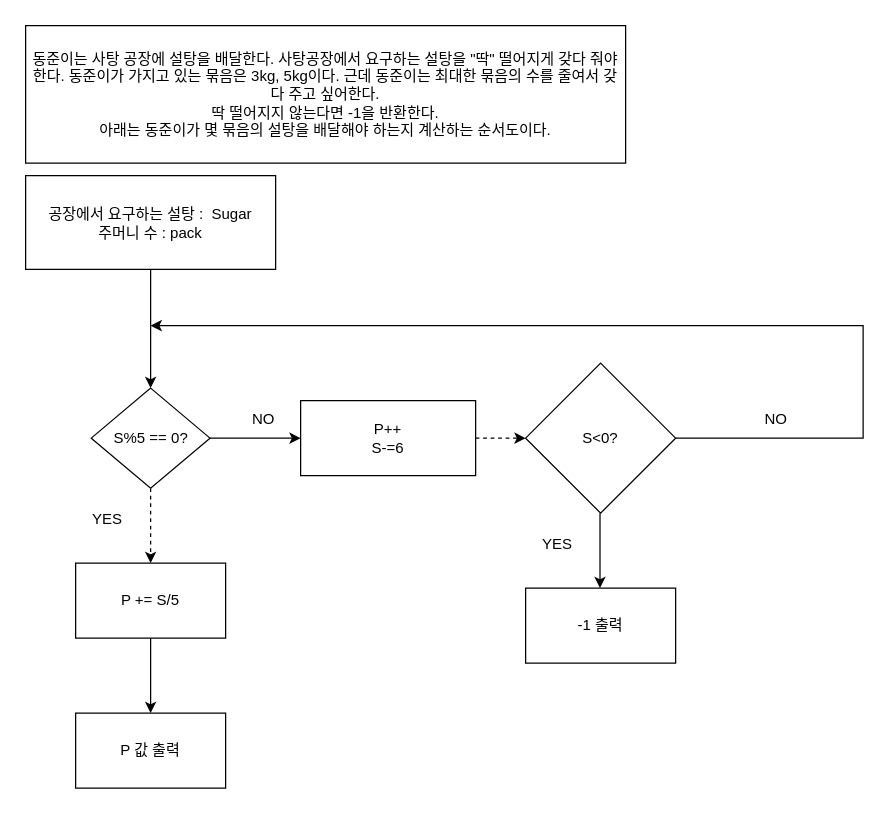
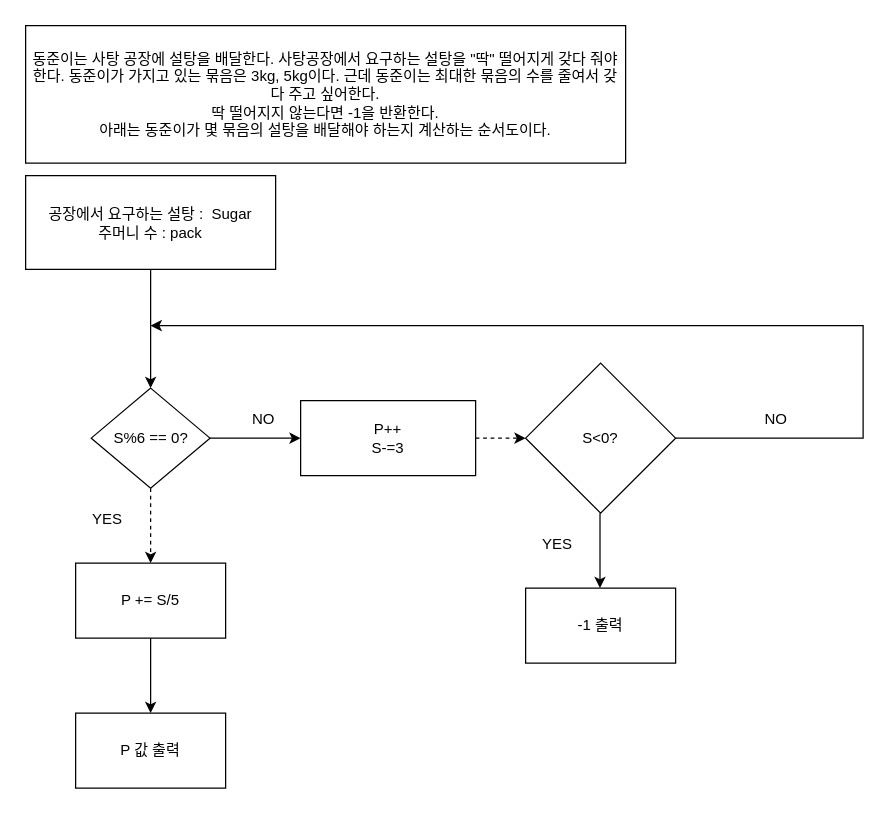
(151, 438) -> (151, 438)
(388, 438) -> (388, 438)
